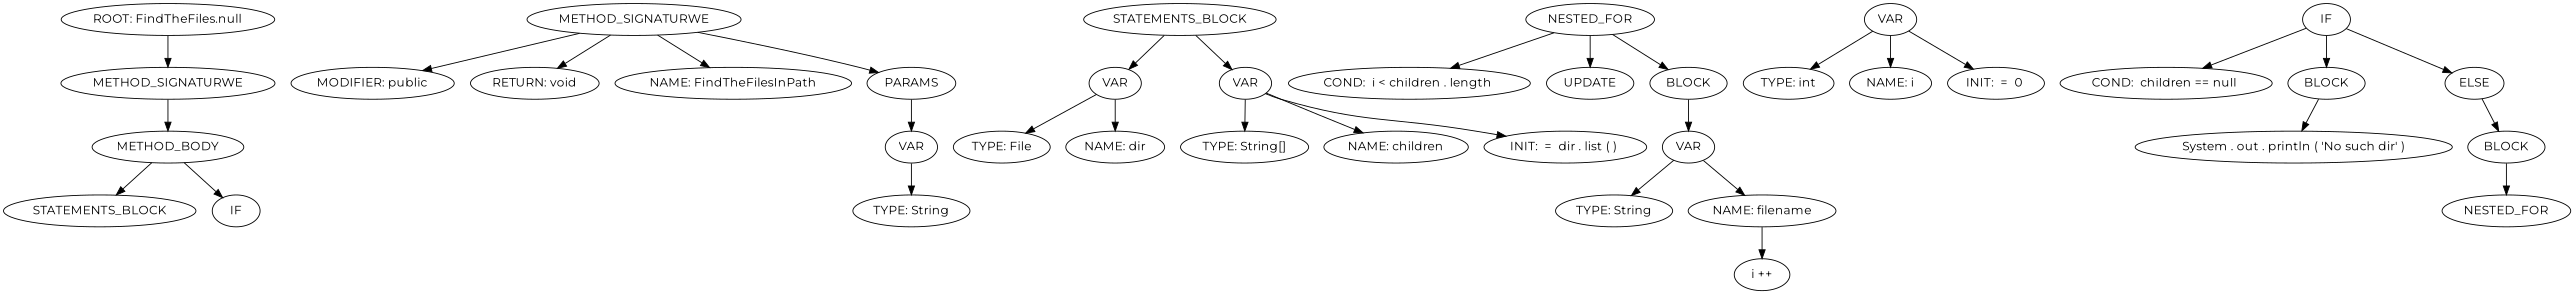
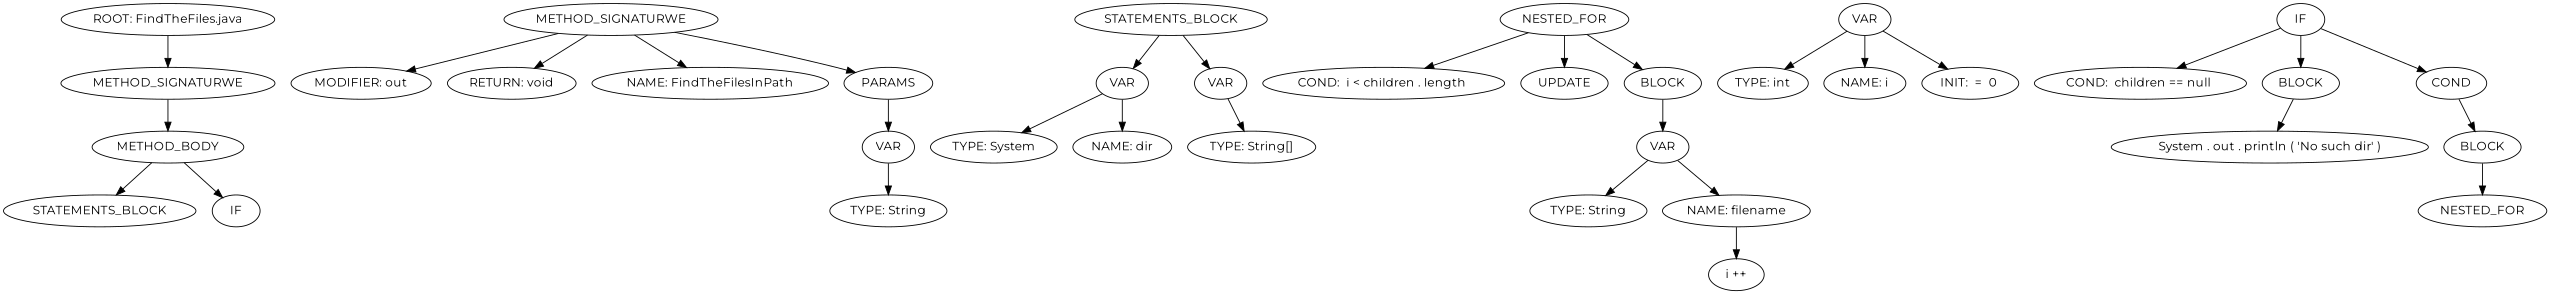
(168, 19) -> (168, 19)
(373, 83) -> (361, 83)
(2474, 83) -> (2451, 83)
(1002, 147) -> (994, 147)
(1396, 147) -> none
(1565, 147) -> none
